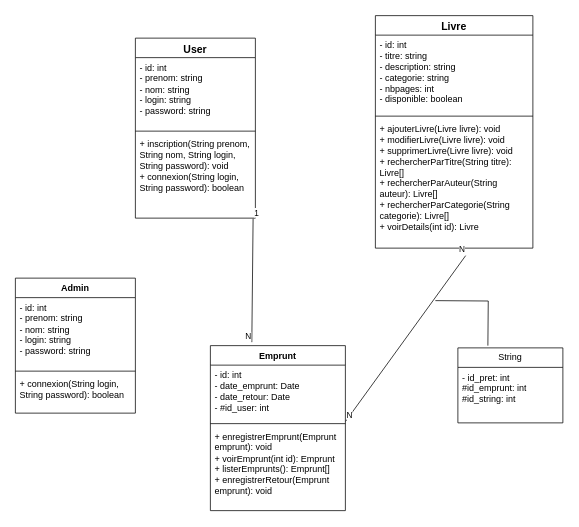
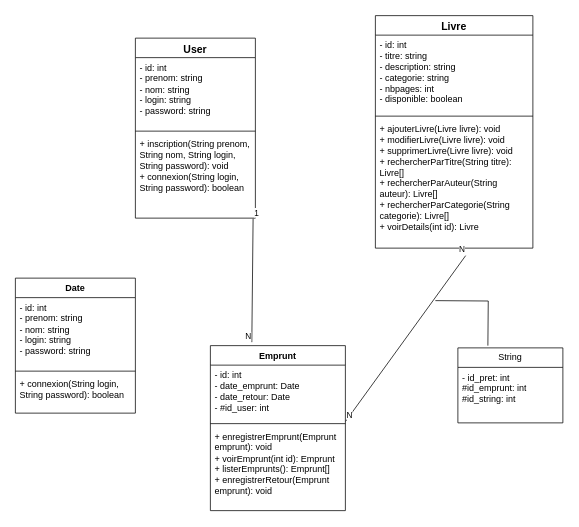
(75, 289) -> (75, 289)
